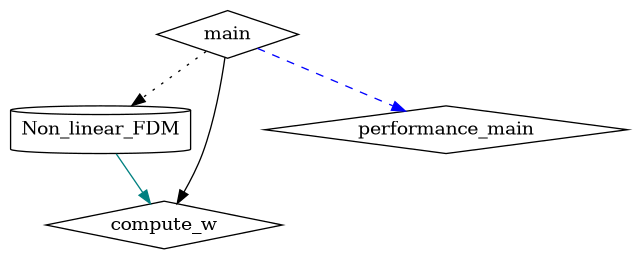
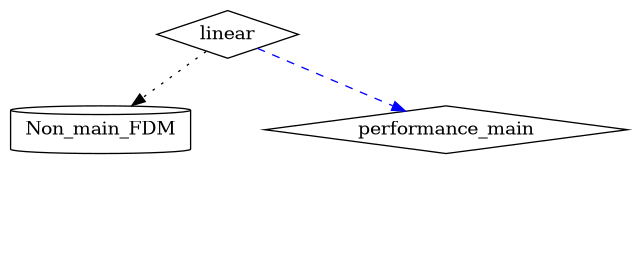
(228, 34) -> (228, 34)
(101, 130) -> (101, 130)
(164, 225) -> none
